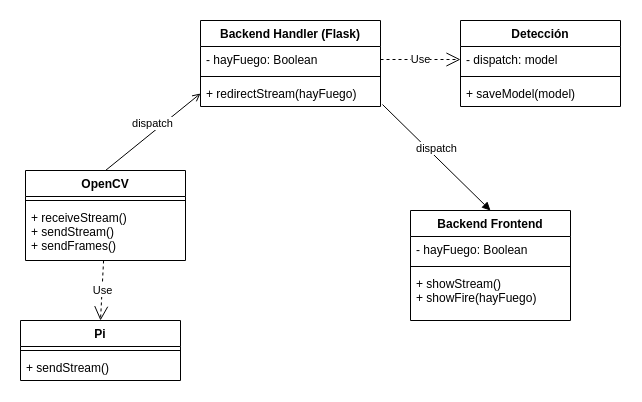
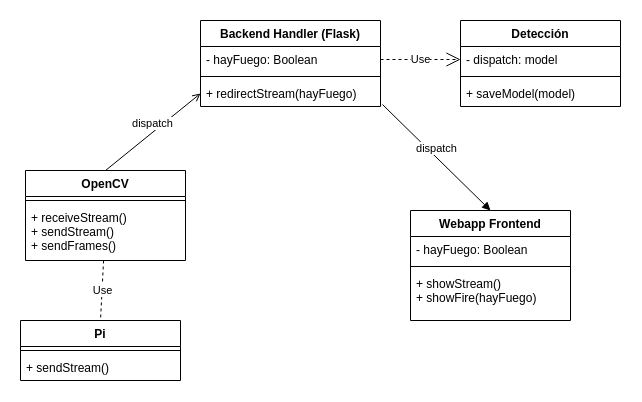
(490, 224) -> (490, 224)
(101, 314) -> (101, 316)
